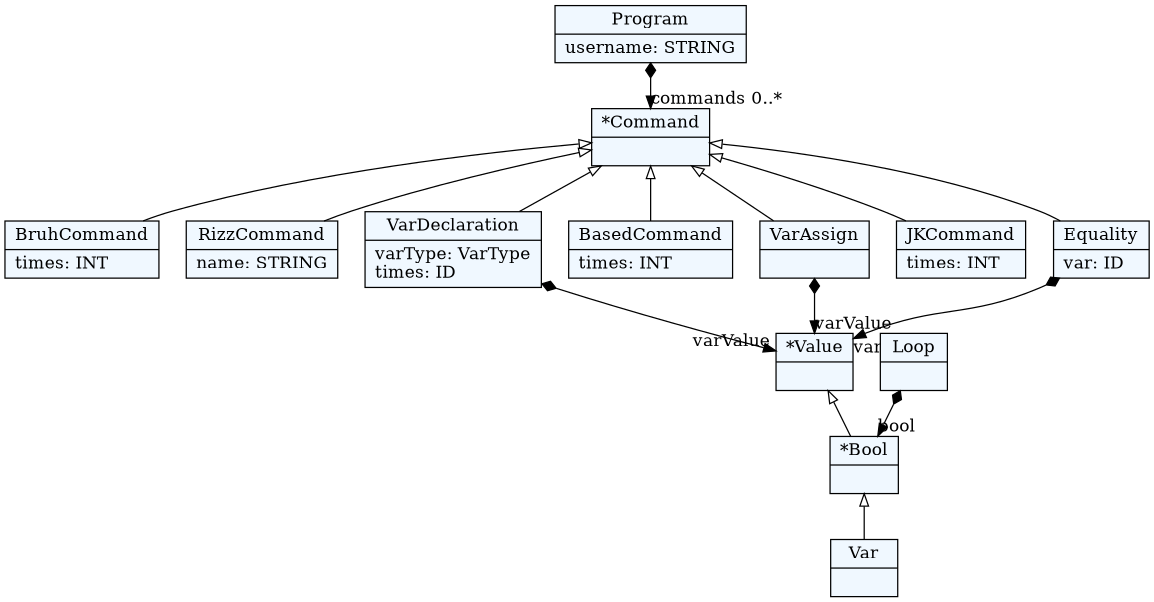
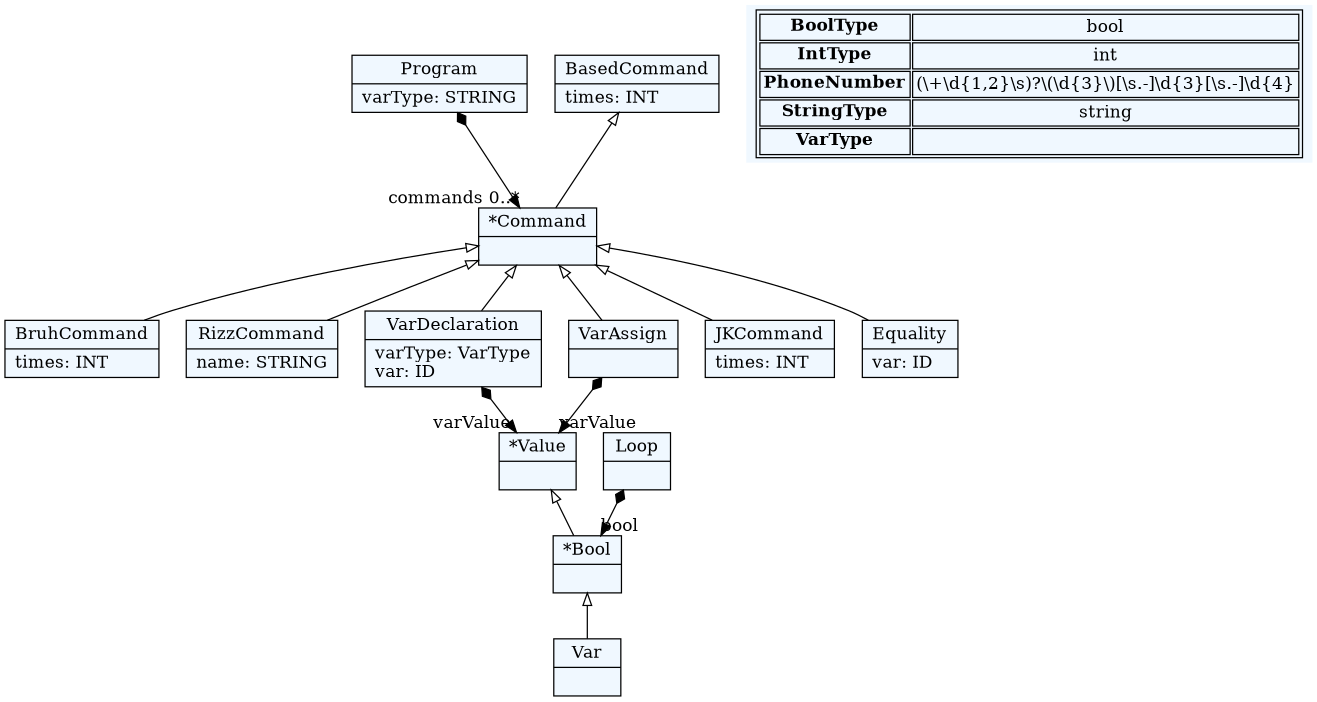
(651, 48) -> (440, 97)
none -> (1029, 84)
(651, 200) -> (584, 165)
(416, 273) -> (405, 372)
(956, 311) -> none
